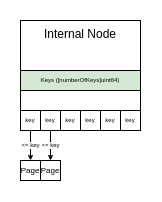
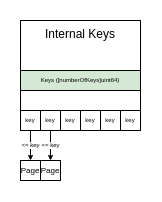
(81, 35) -> (81, 35)
